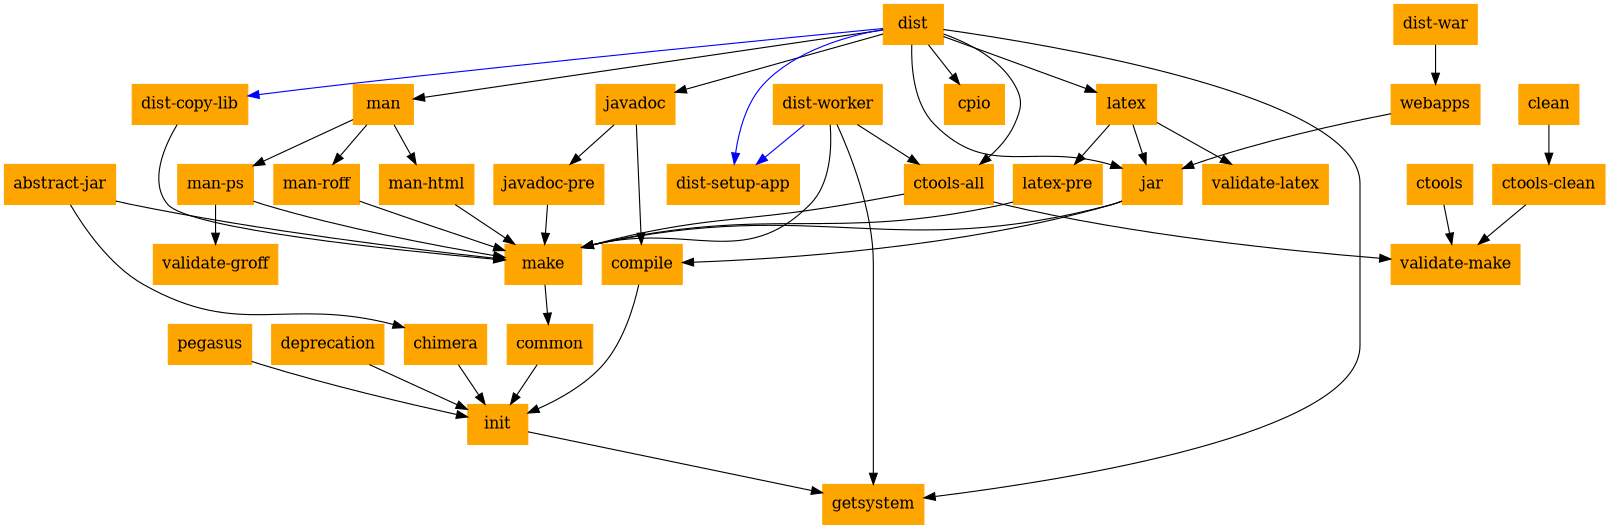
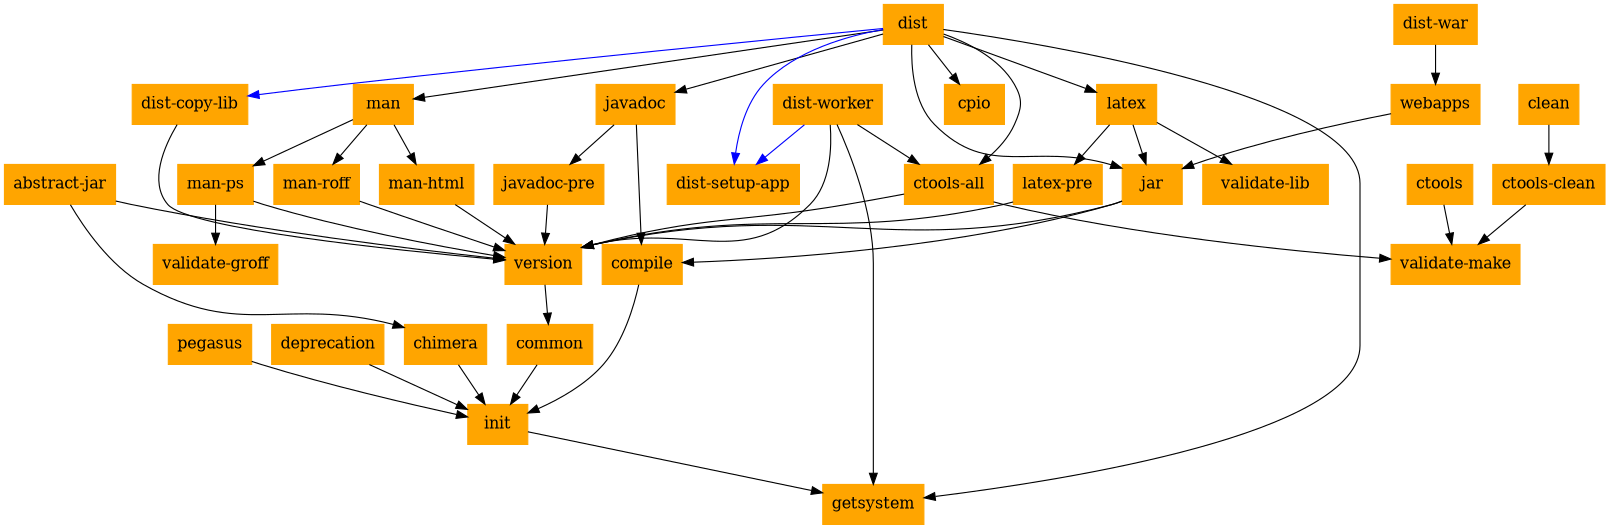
(1266, 184) -> (1266, 184)
(543, 264) -> (543, 264)
